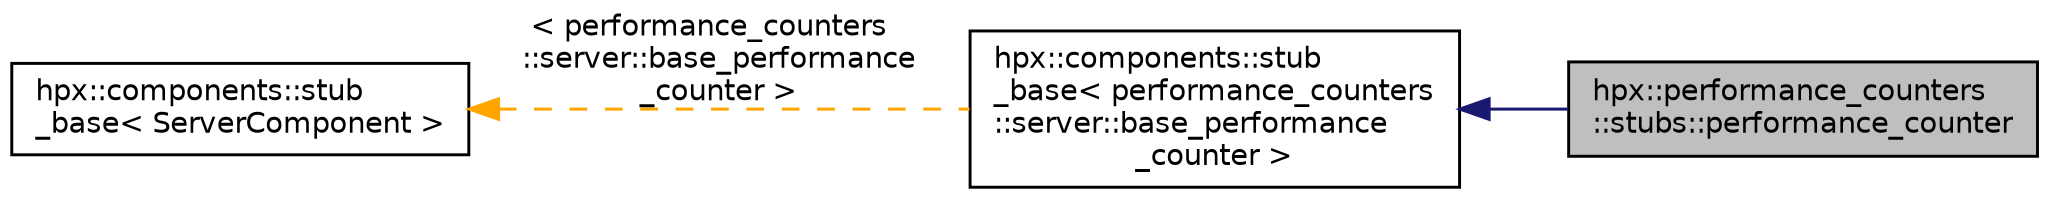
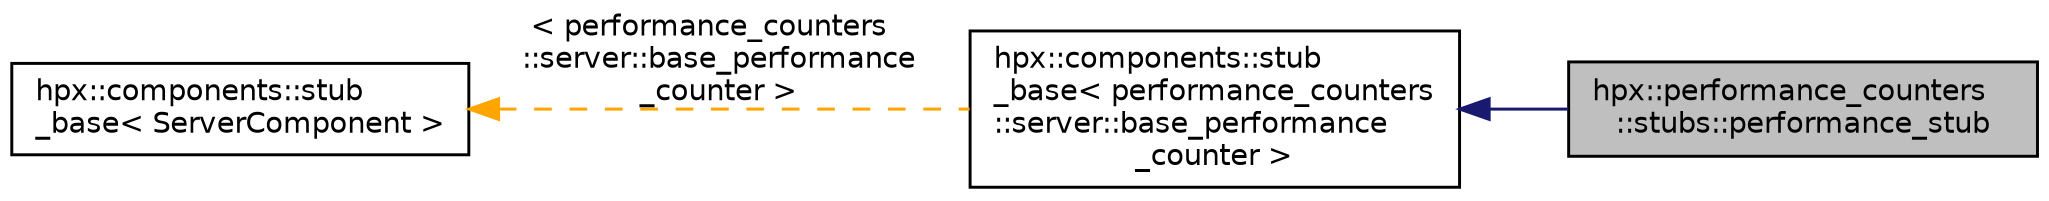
(1803, 109) -> (1803, 109)
